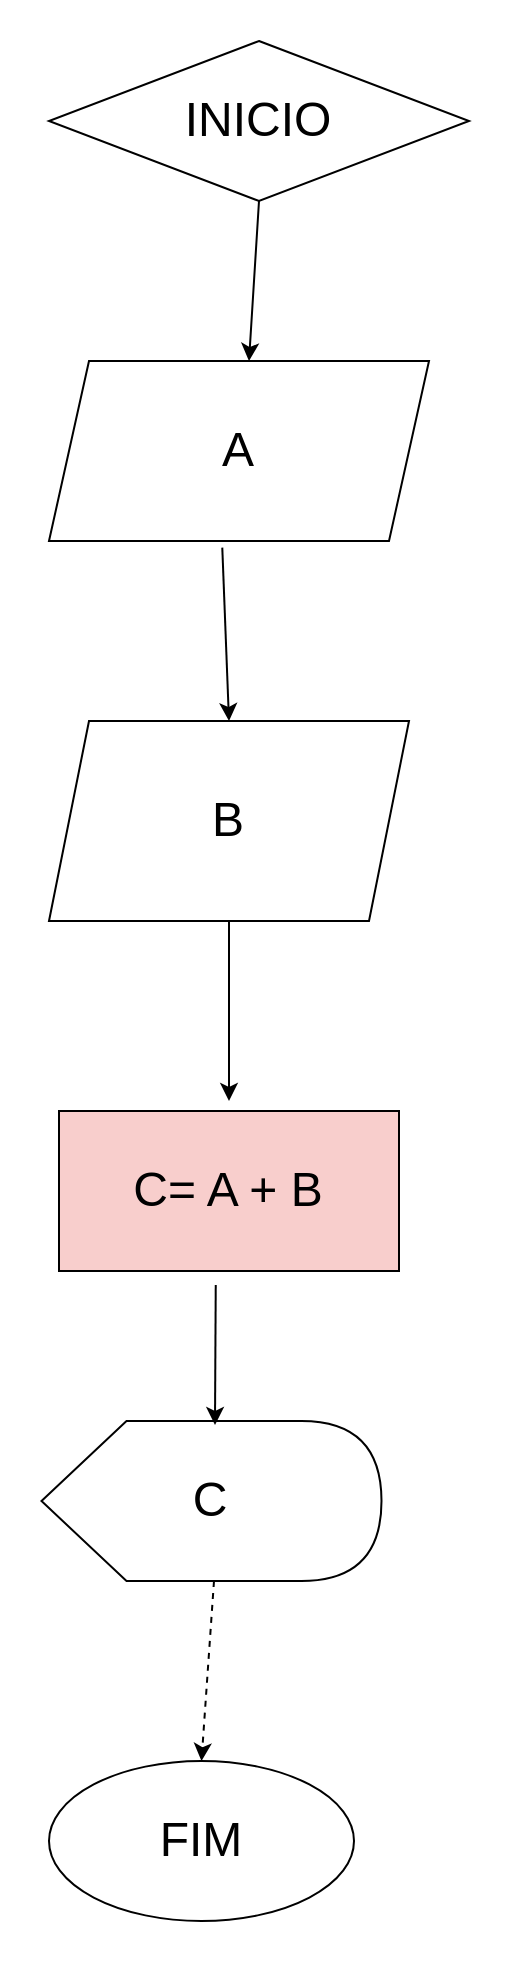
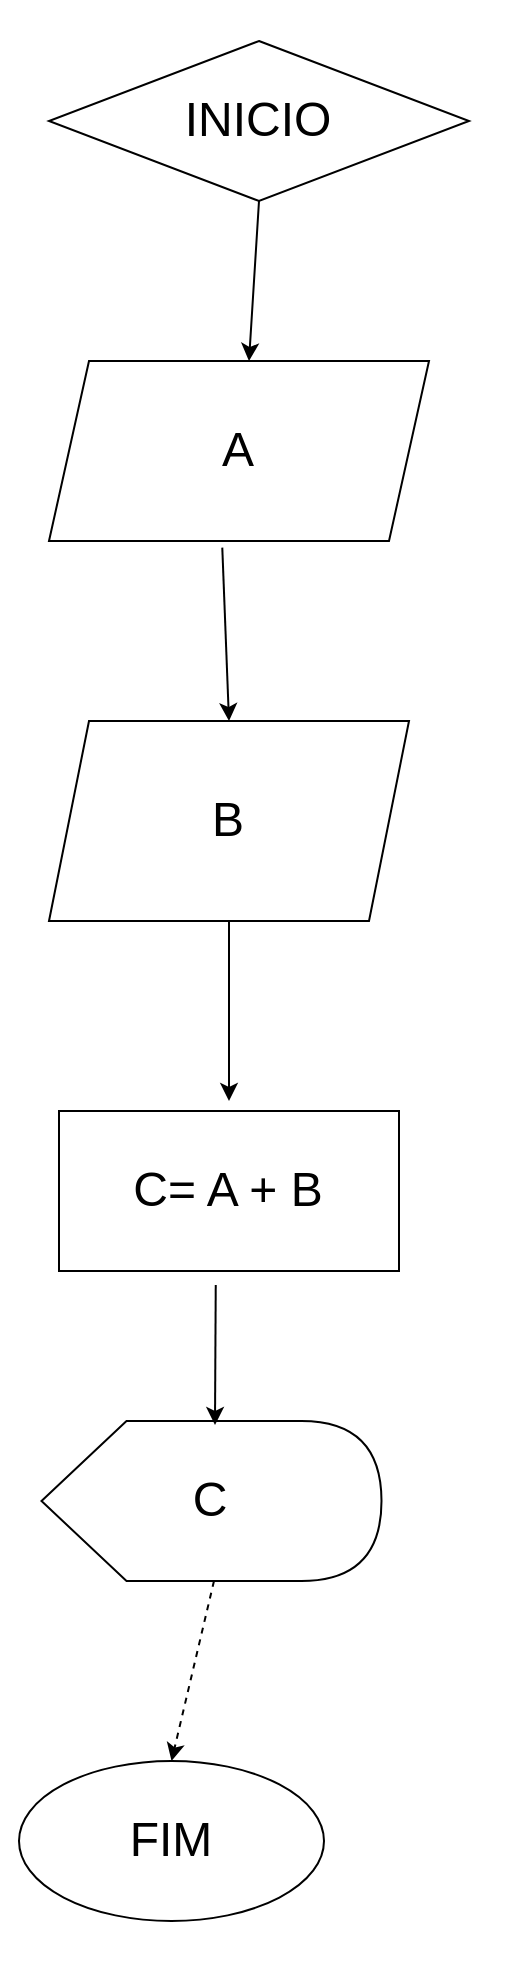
(229, 1191) -> (229, 1191)
(202, 1841) -> (172, 1841)
